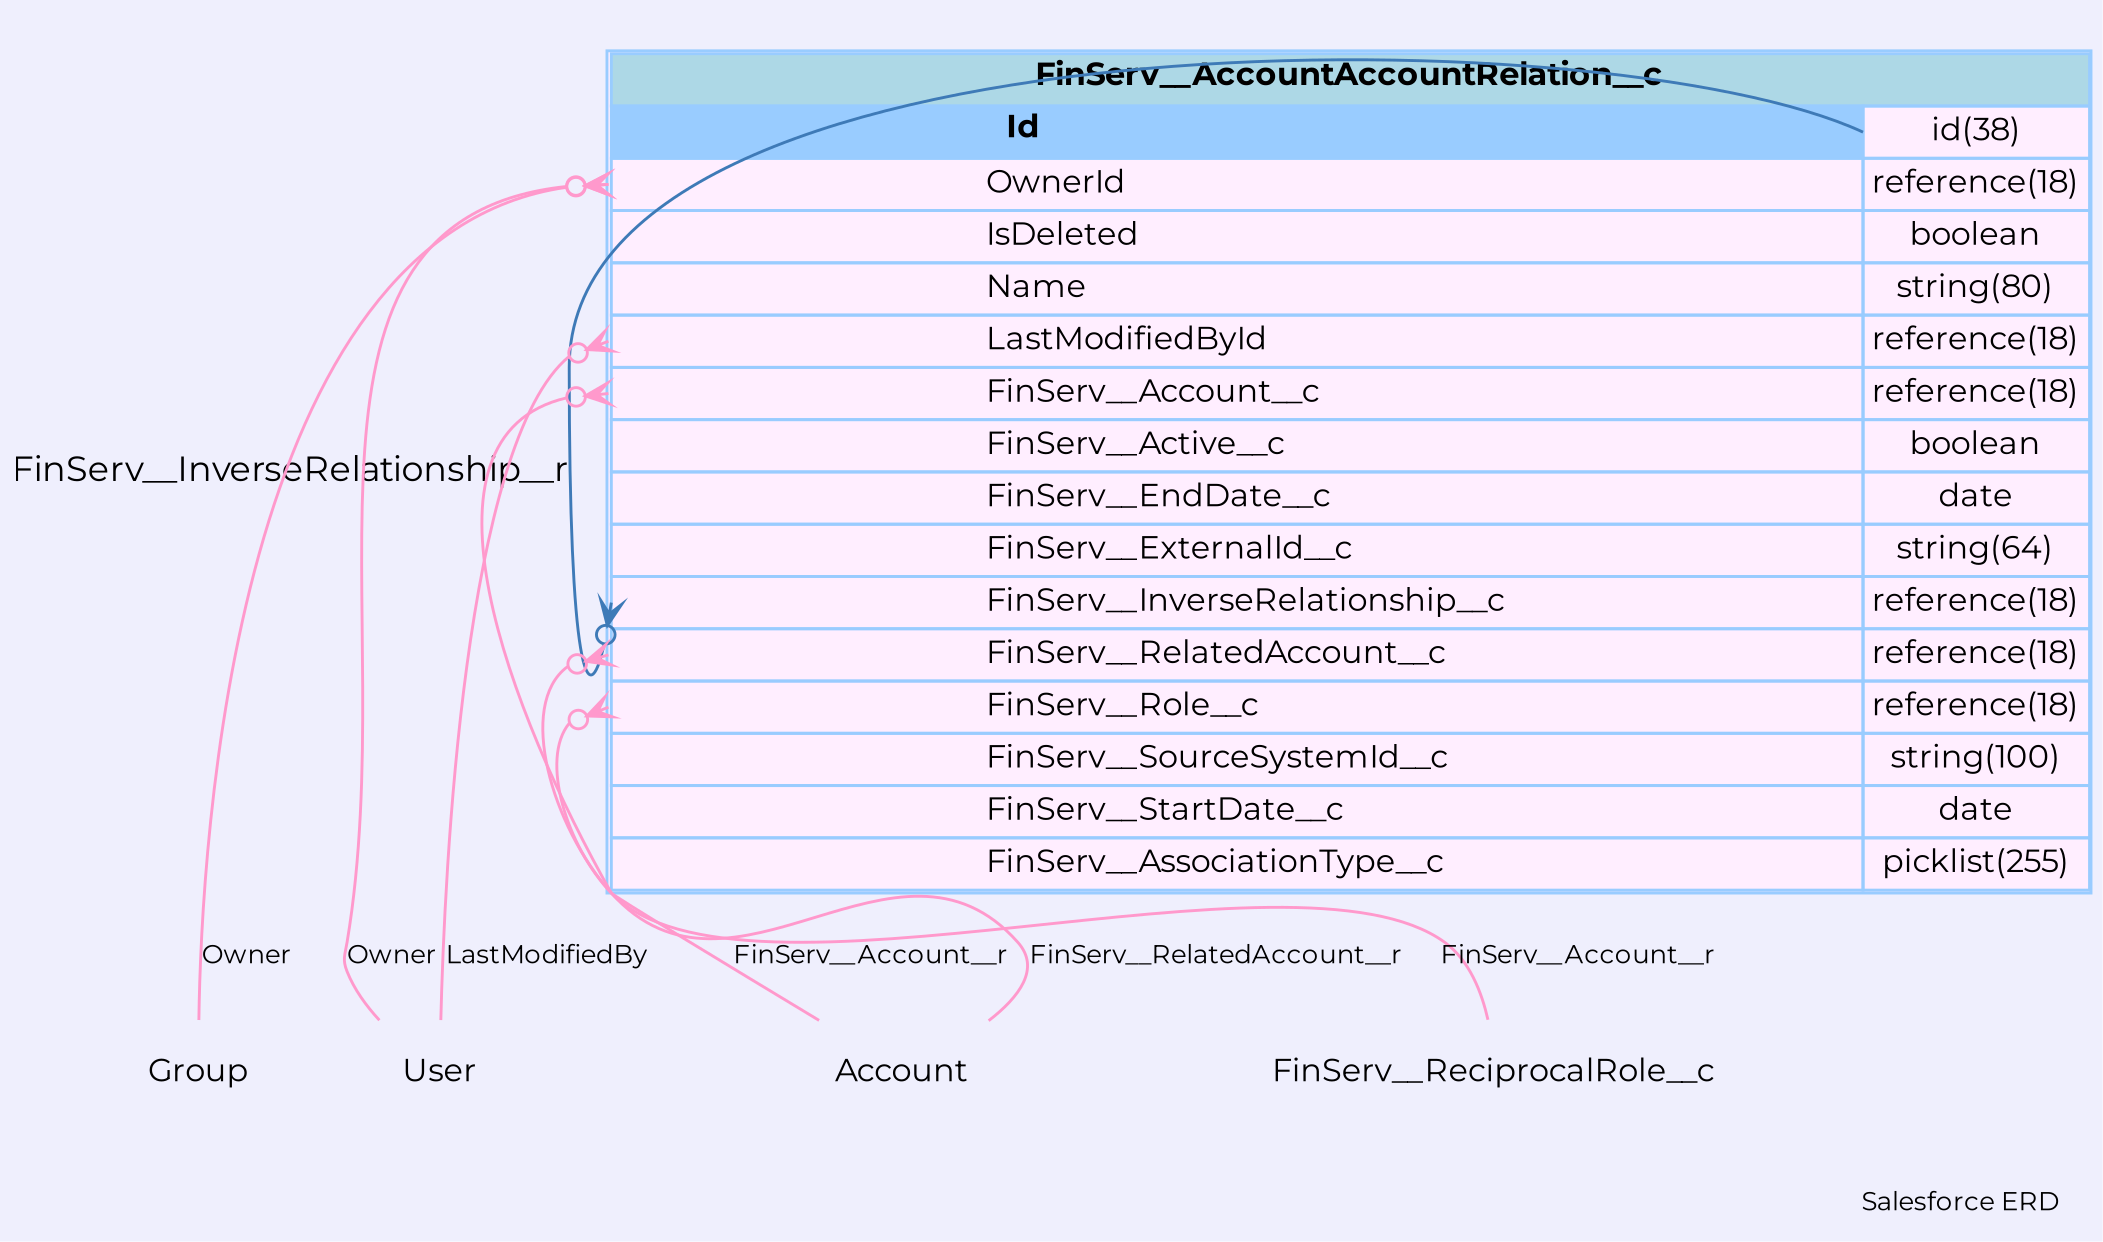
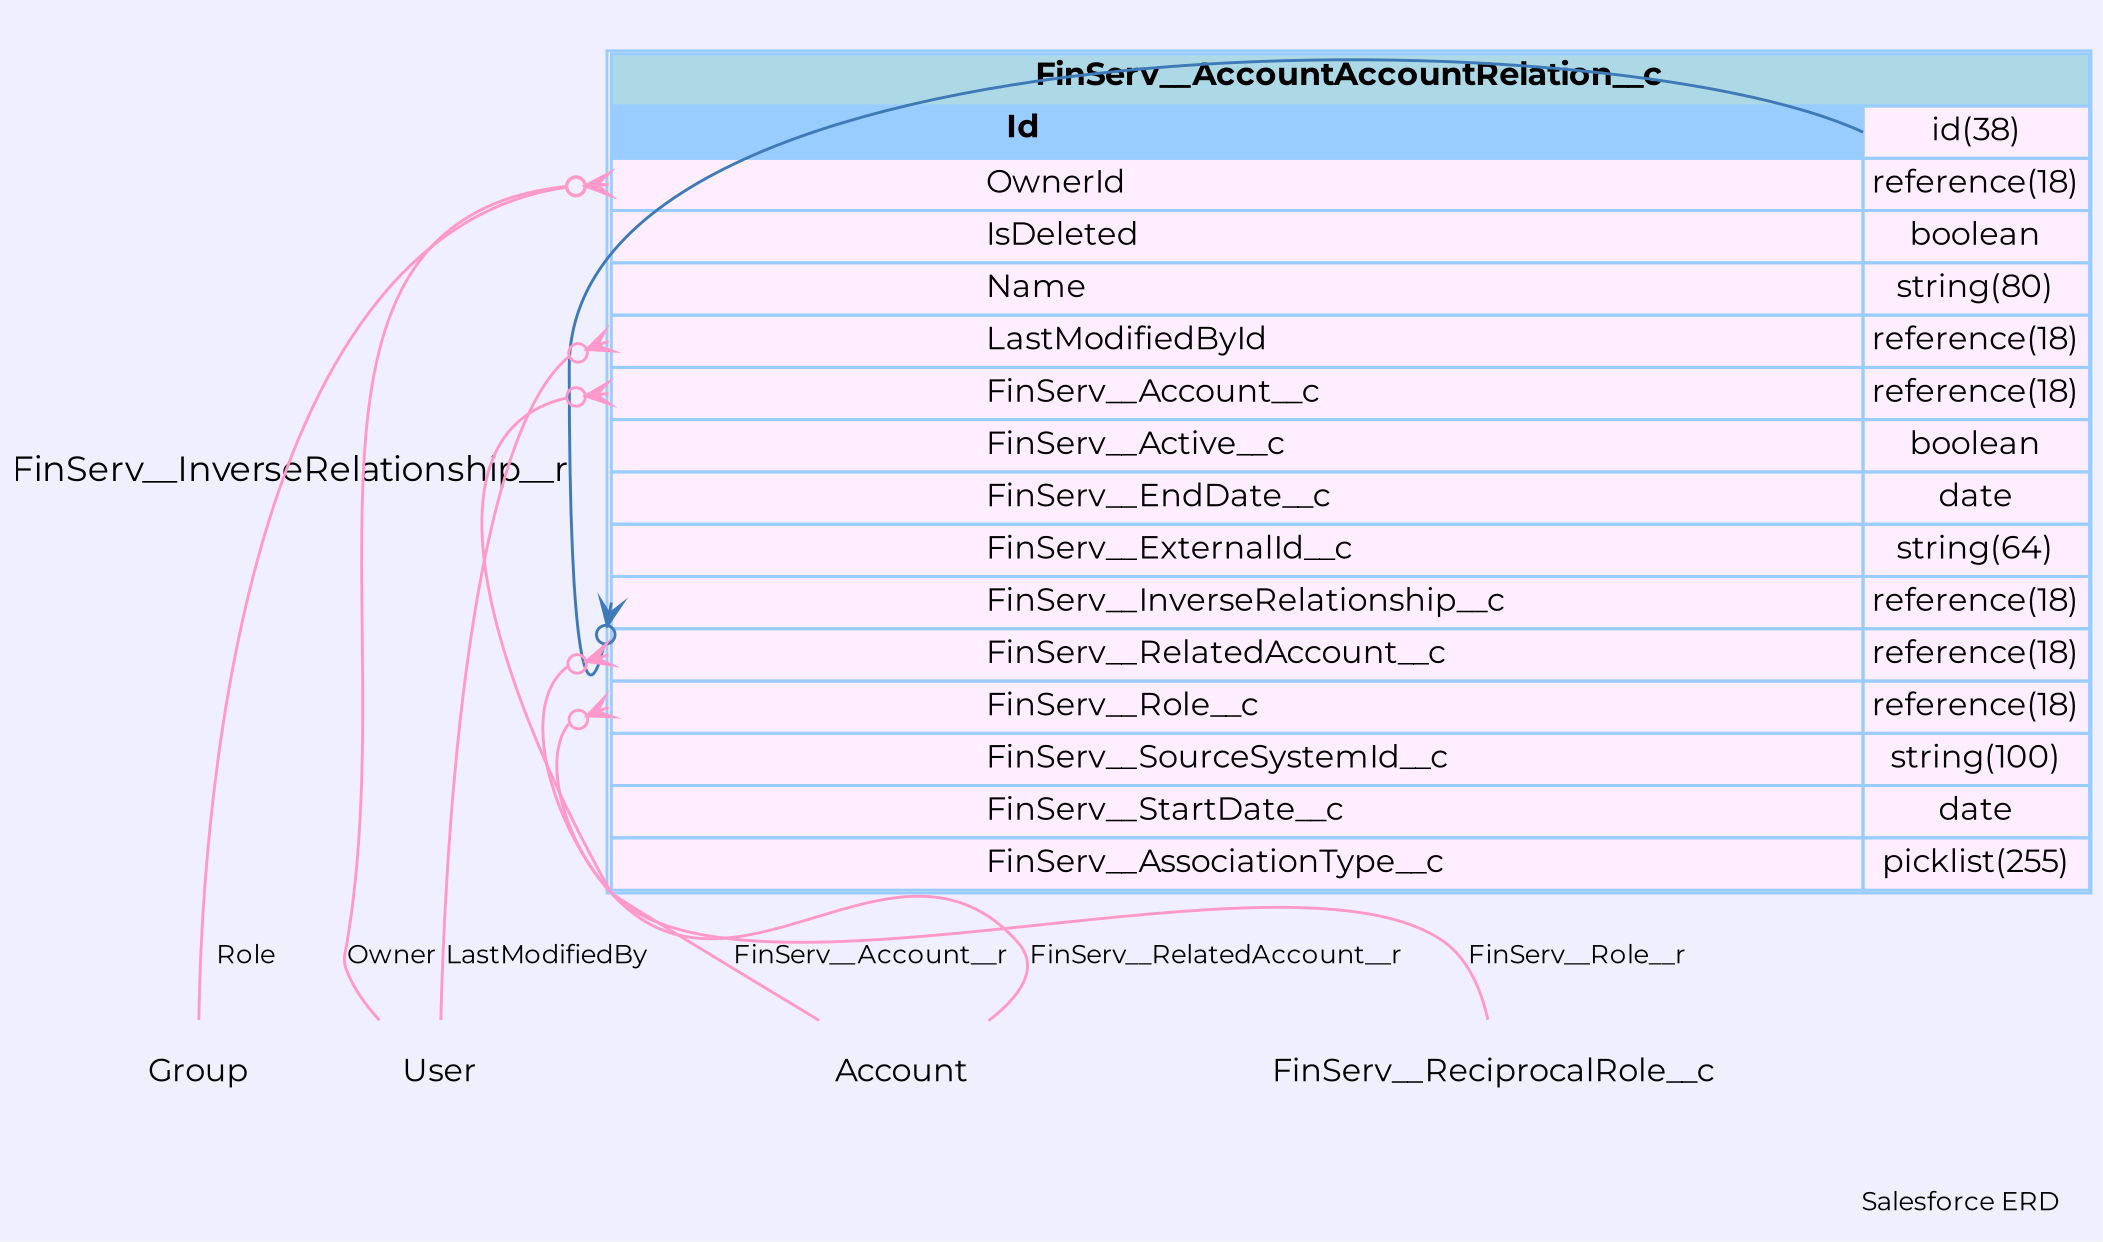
(247, 957) -> (247, 957)
(1578, 957) -> (1578, 957)
